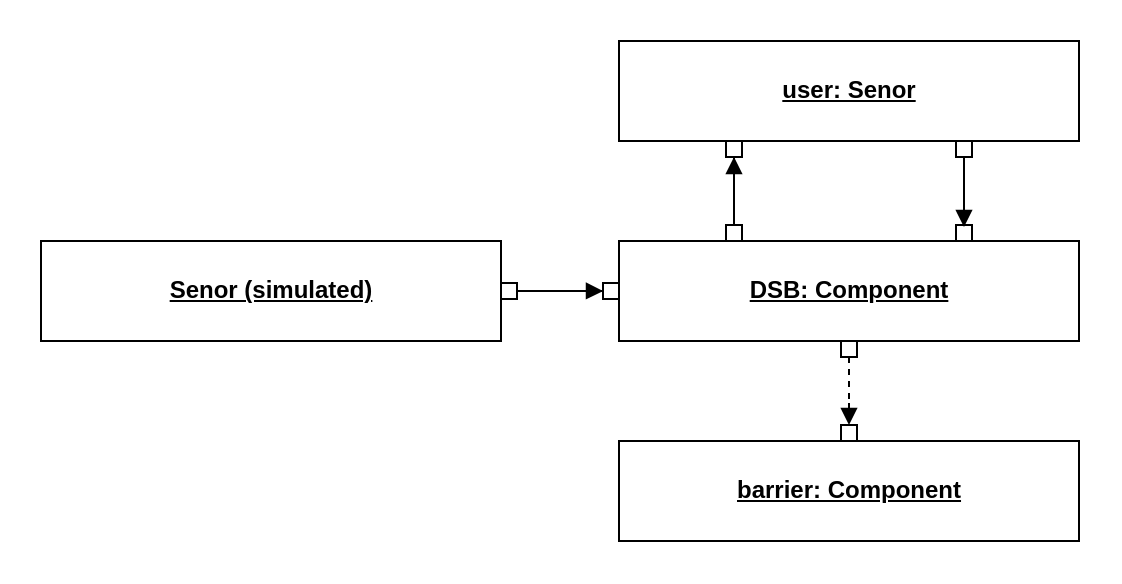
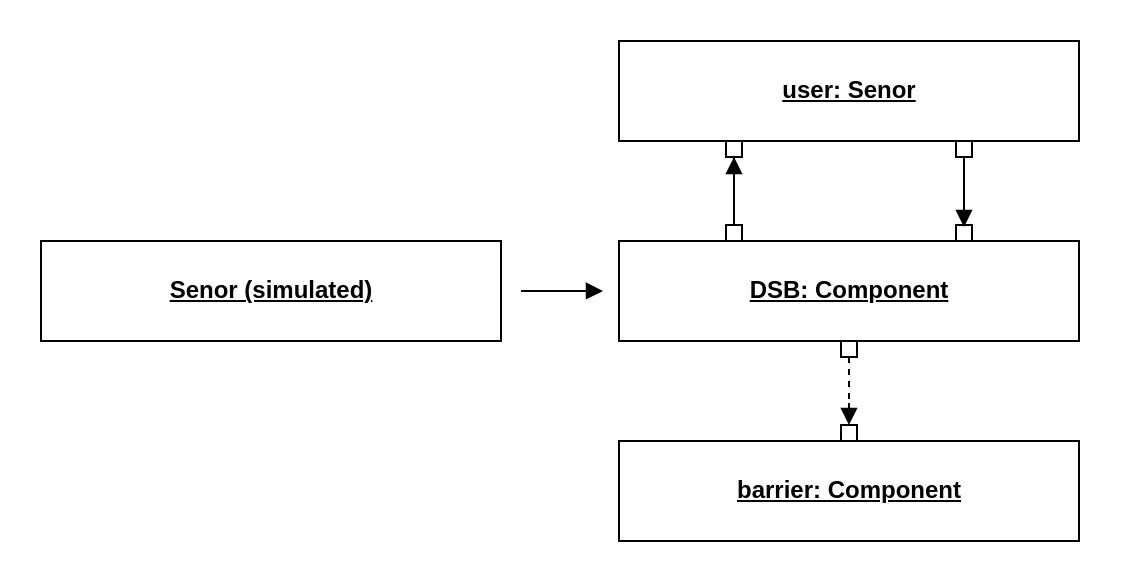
(518, 291) -> none
